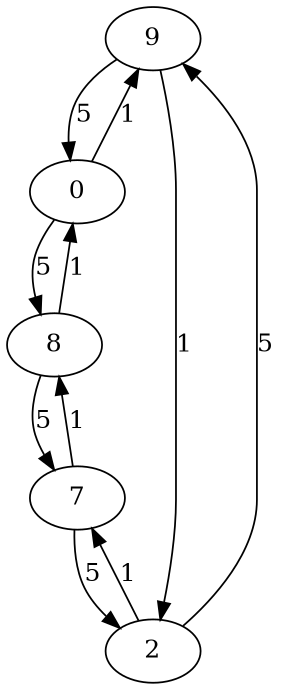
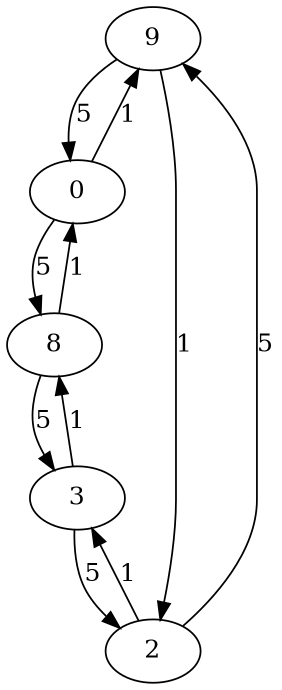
(77, 498) -> (77, 498)
